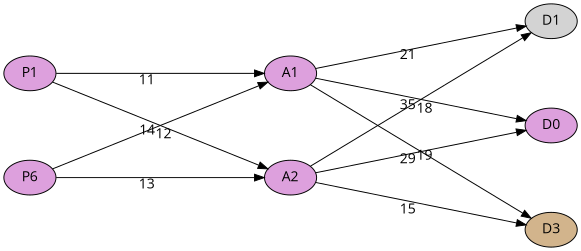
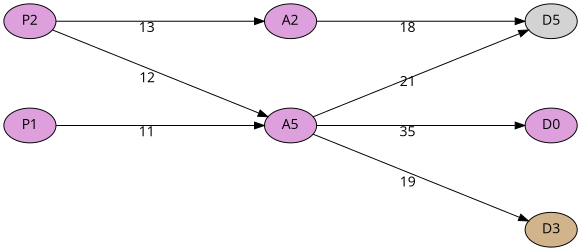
(551, 21) -> (551, 21)
(291, 73) -> (291, 125)
(150, 122) -> none
(411, 154) -> none
(30, 178) -> (30, 21)
(416, 203) -> none
